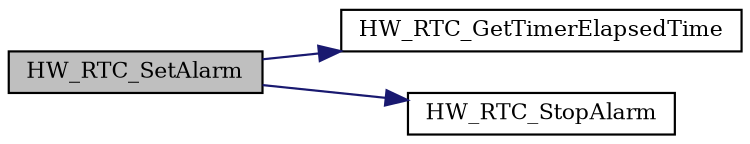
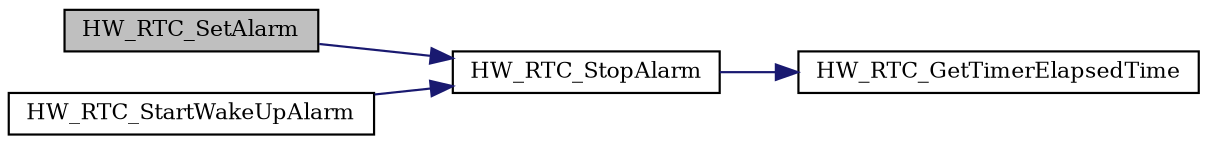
(291, 56) -> (748, 72)
none -> (191, 114)
